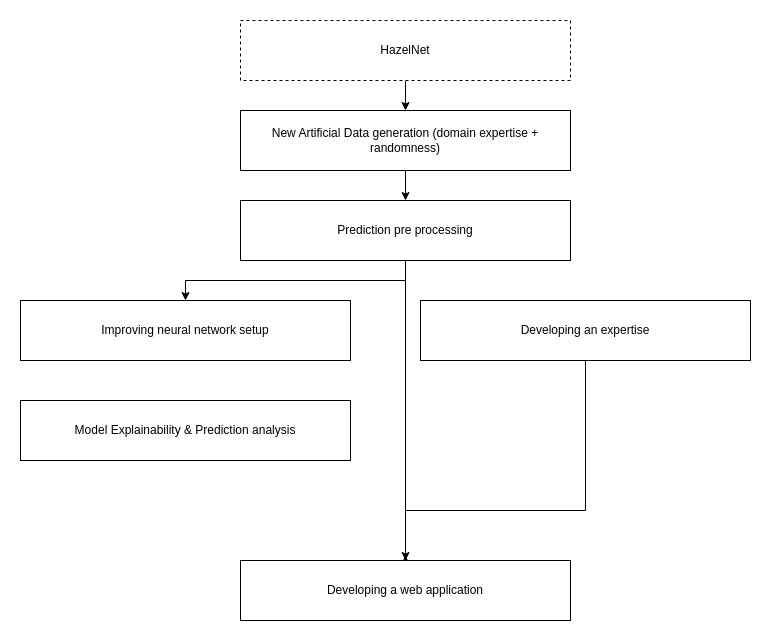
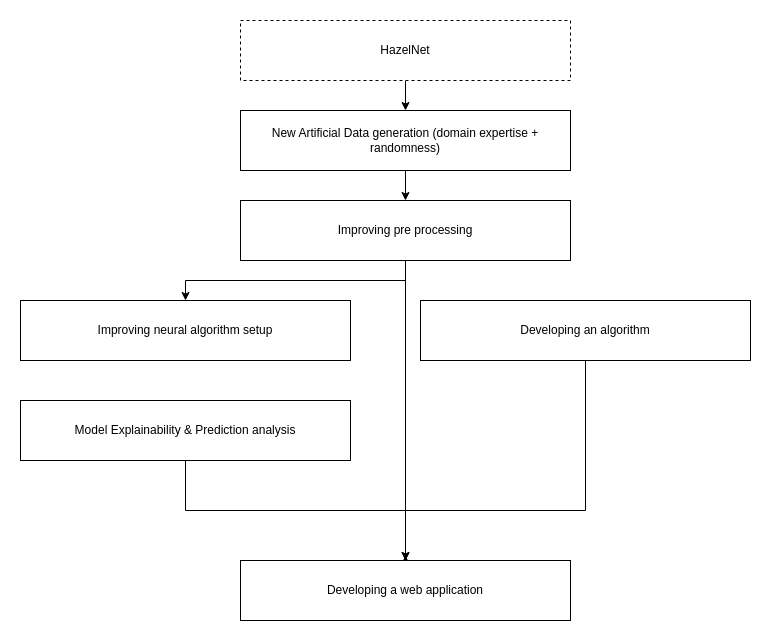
(406, 231) -> (406, 231)
(186, 331) -> (186, 331)
(586, 331) -> (586, 331)
none -> (269, 511)
